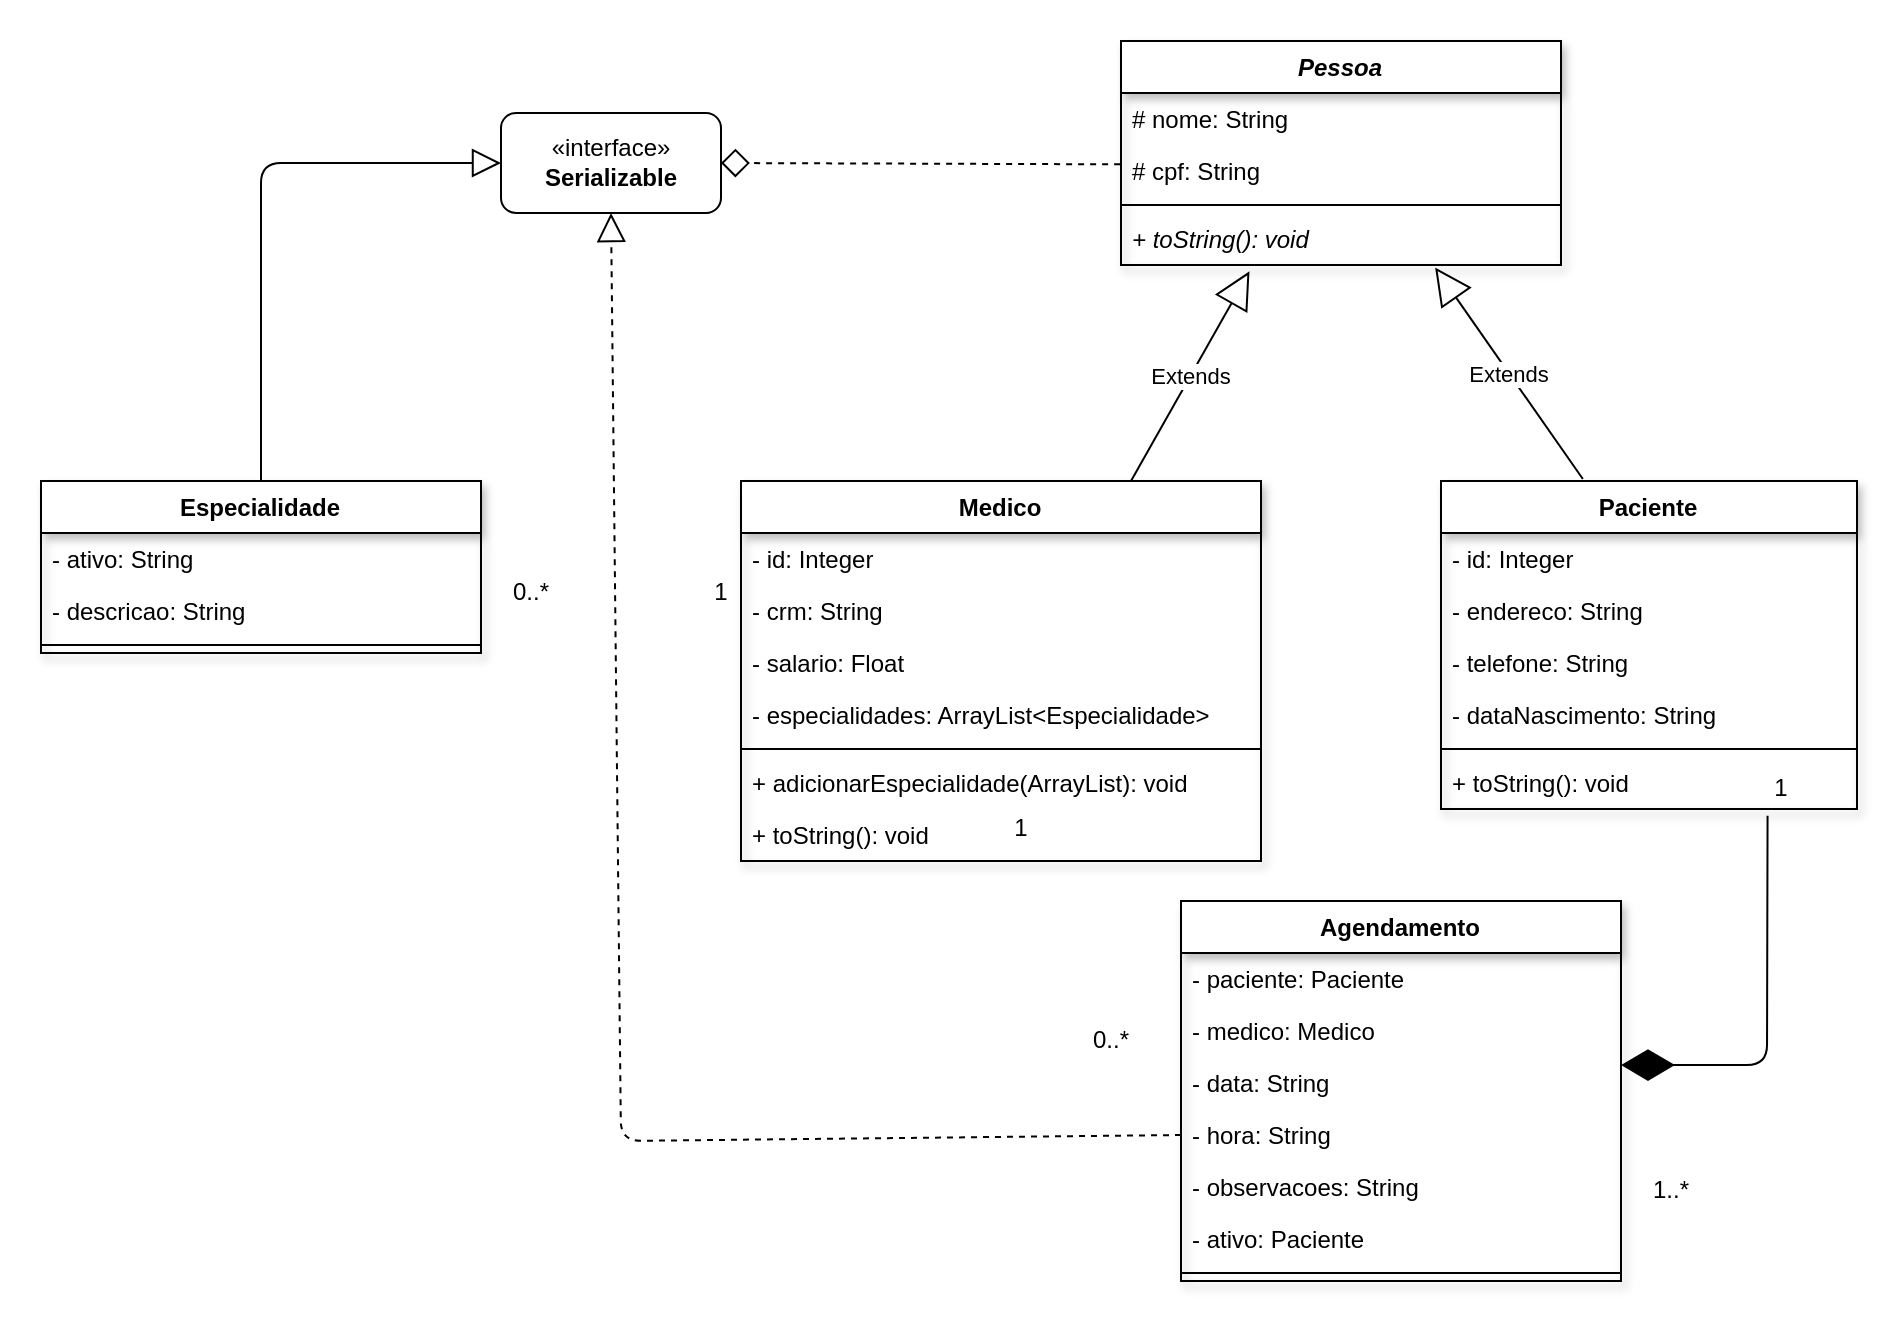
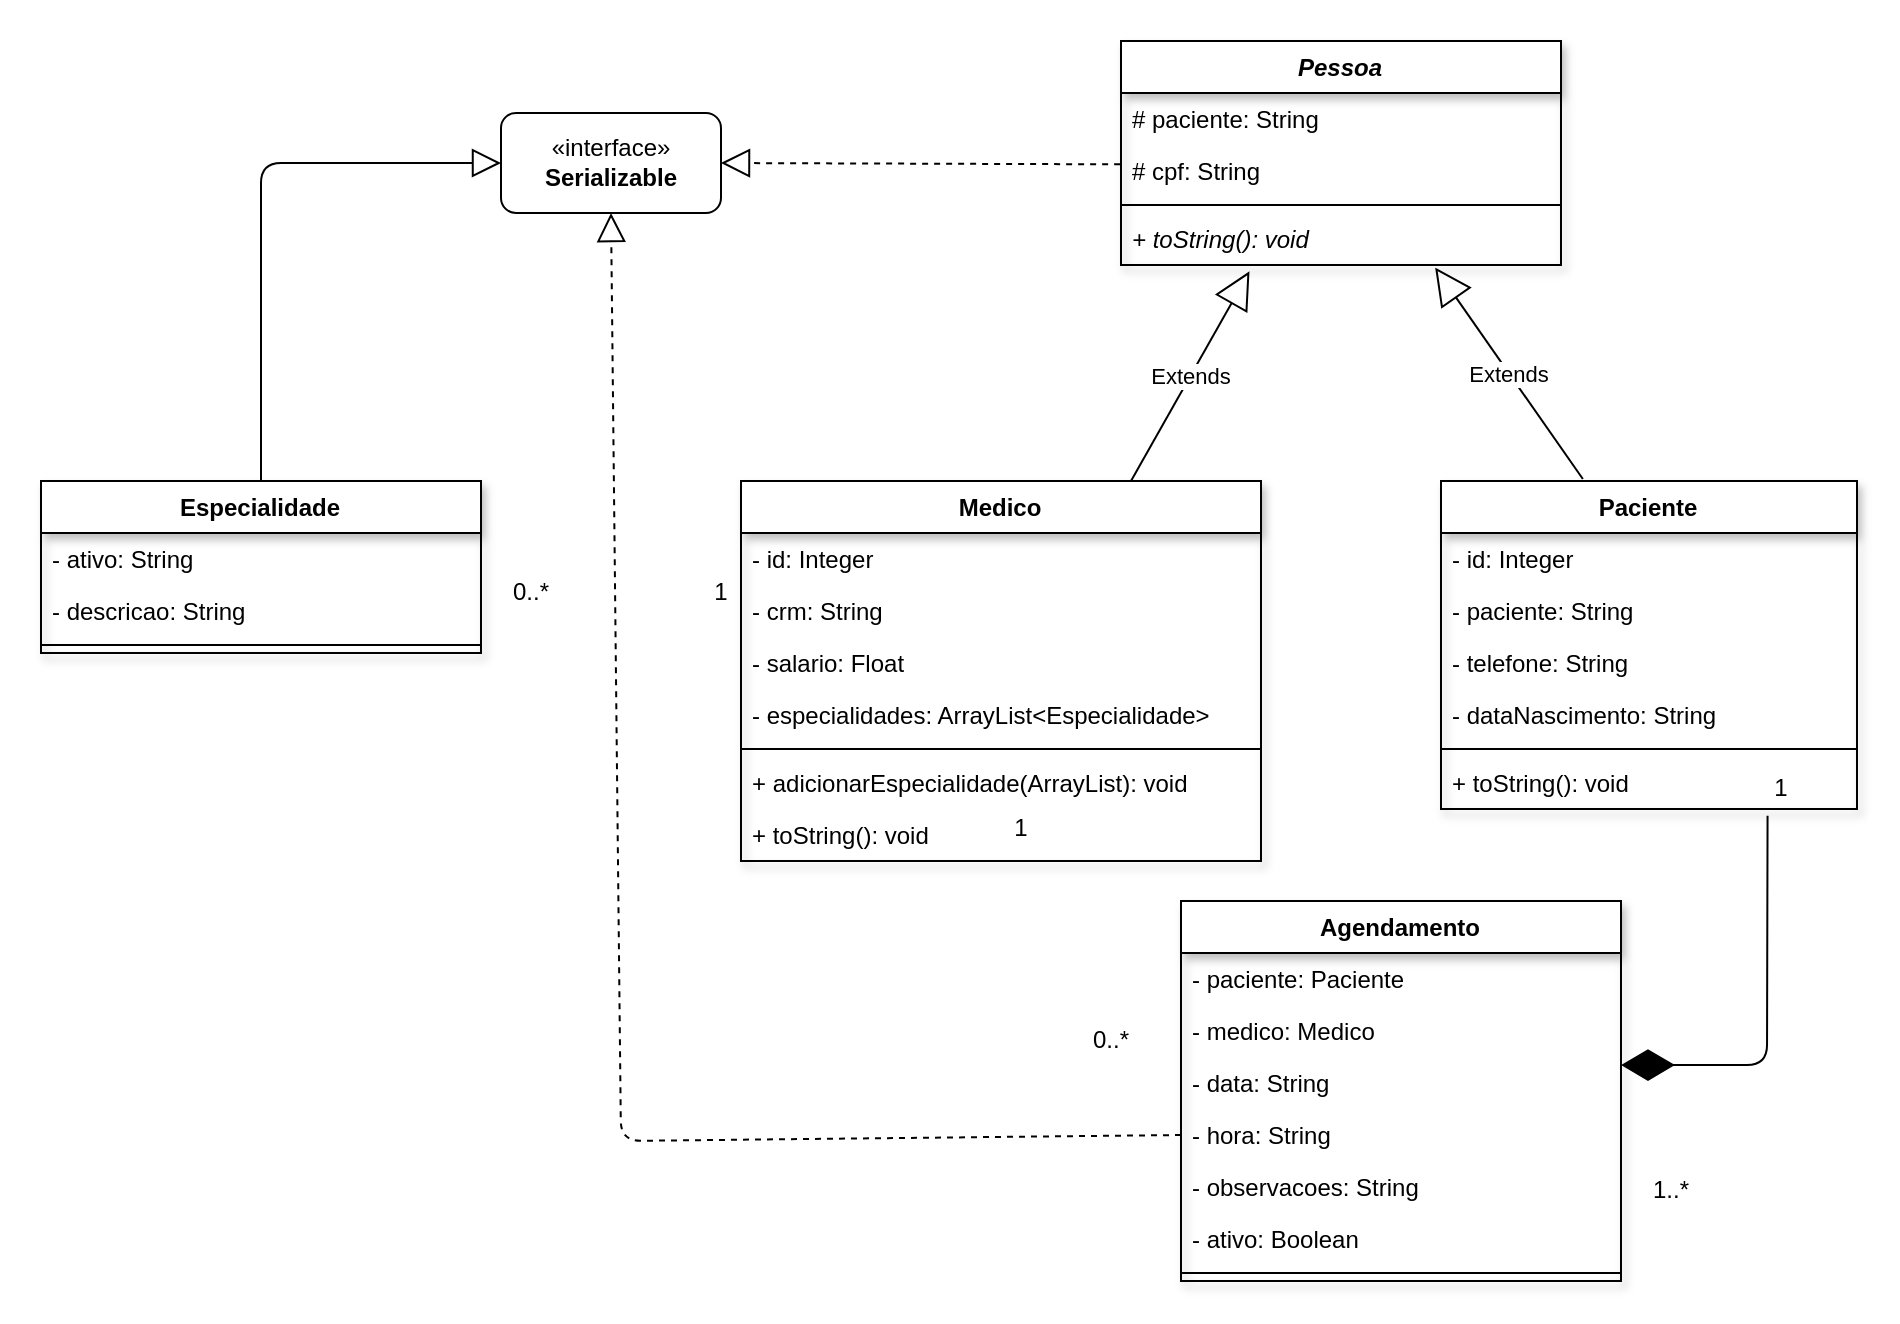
(1214, 120) -> (1237, 120)
(750, 163) -> (750, 163)
(1560, 612) -> (1557, 612)
(1291, 1240) -> (1284, 1240)
